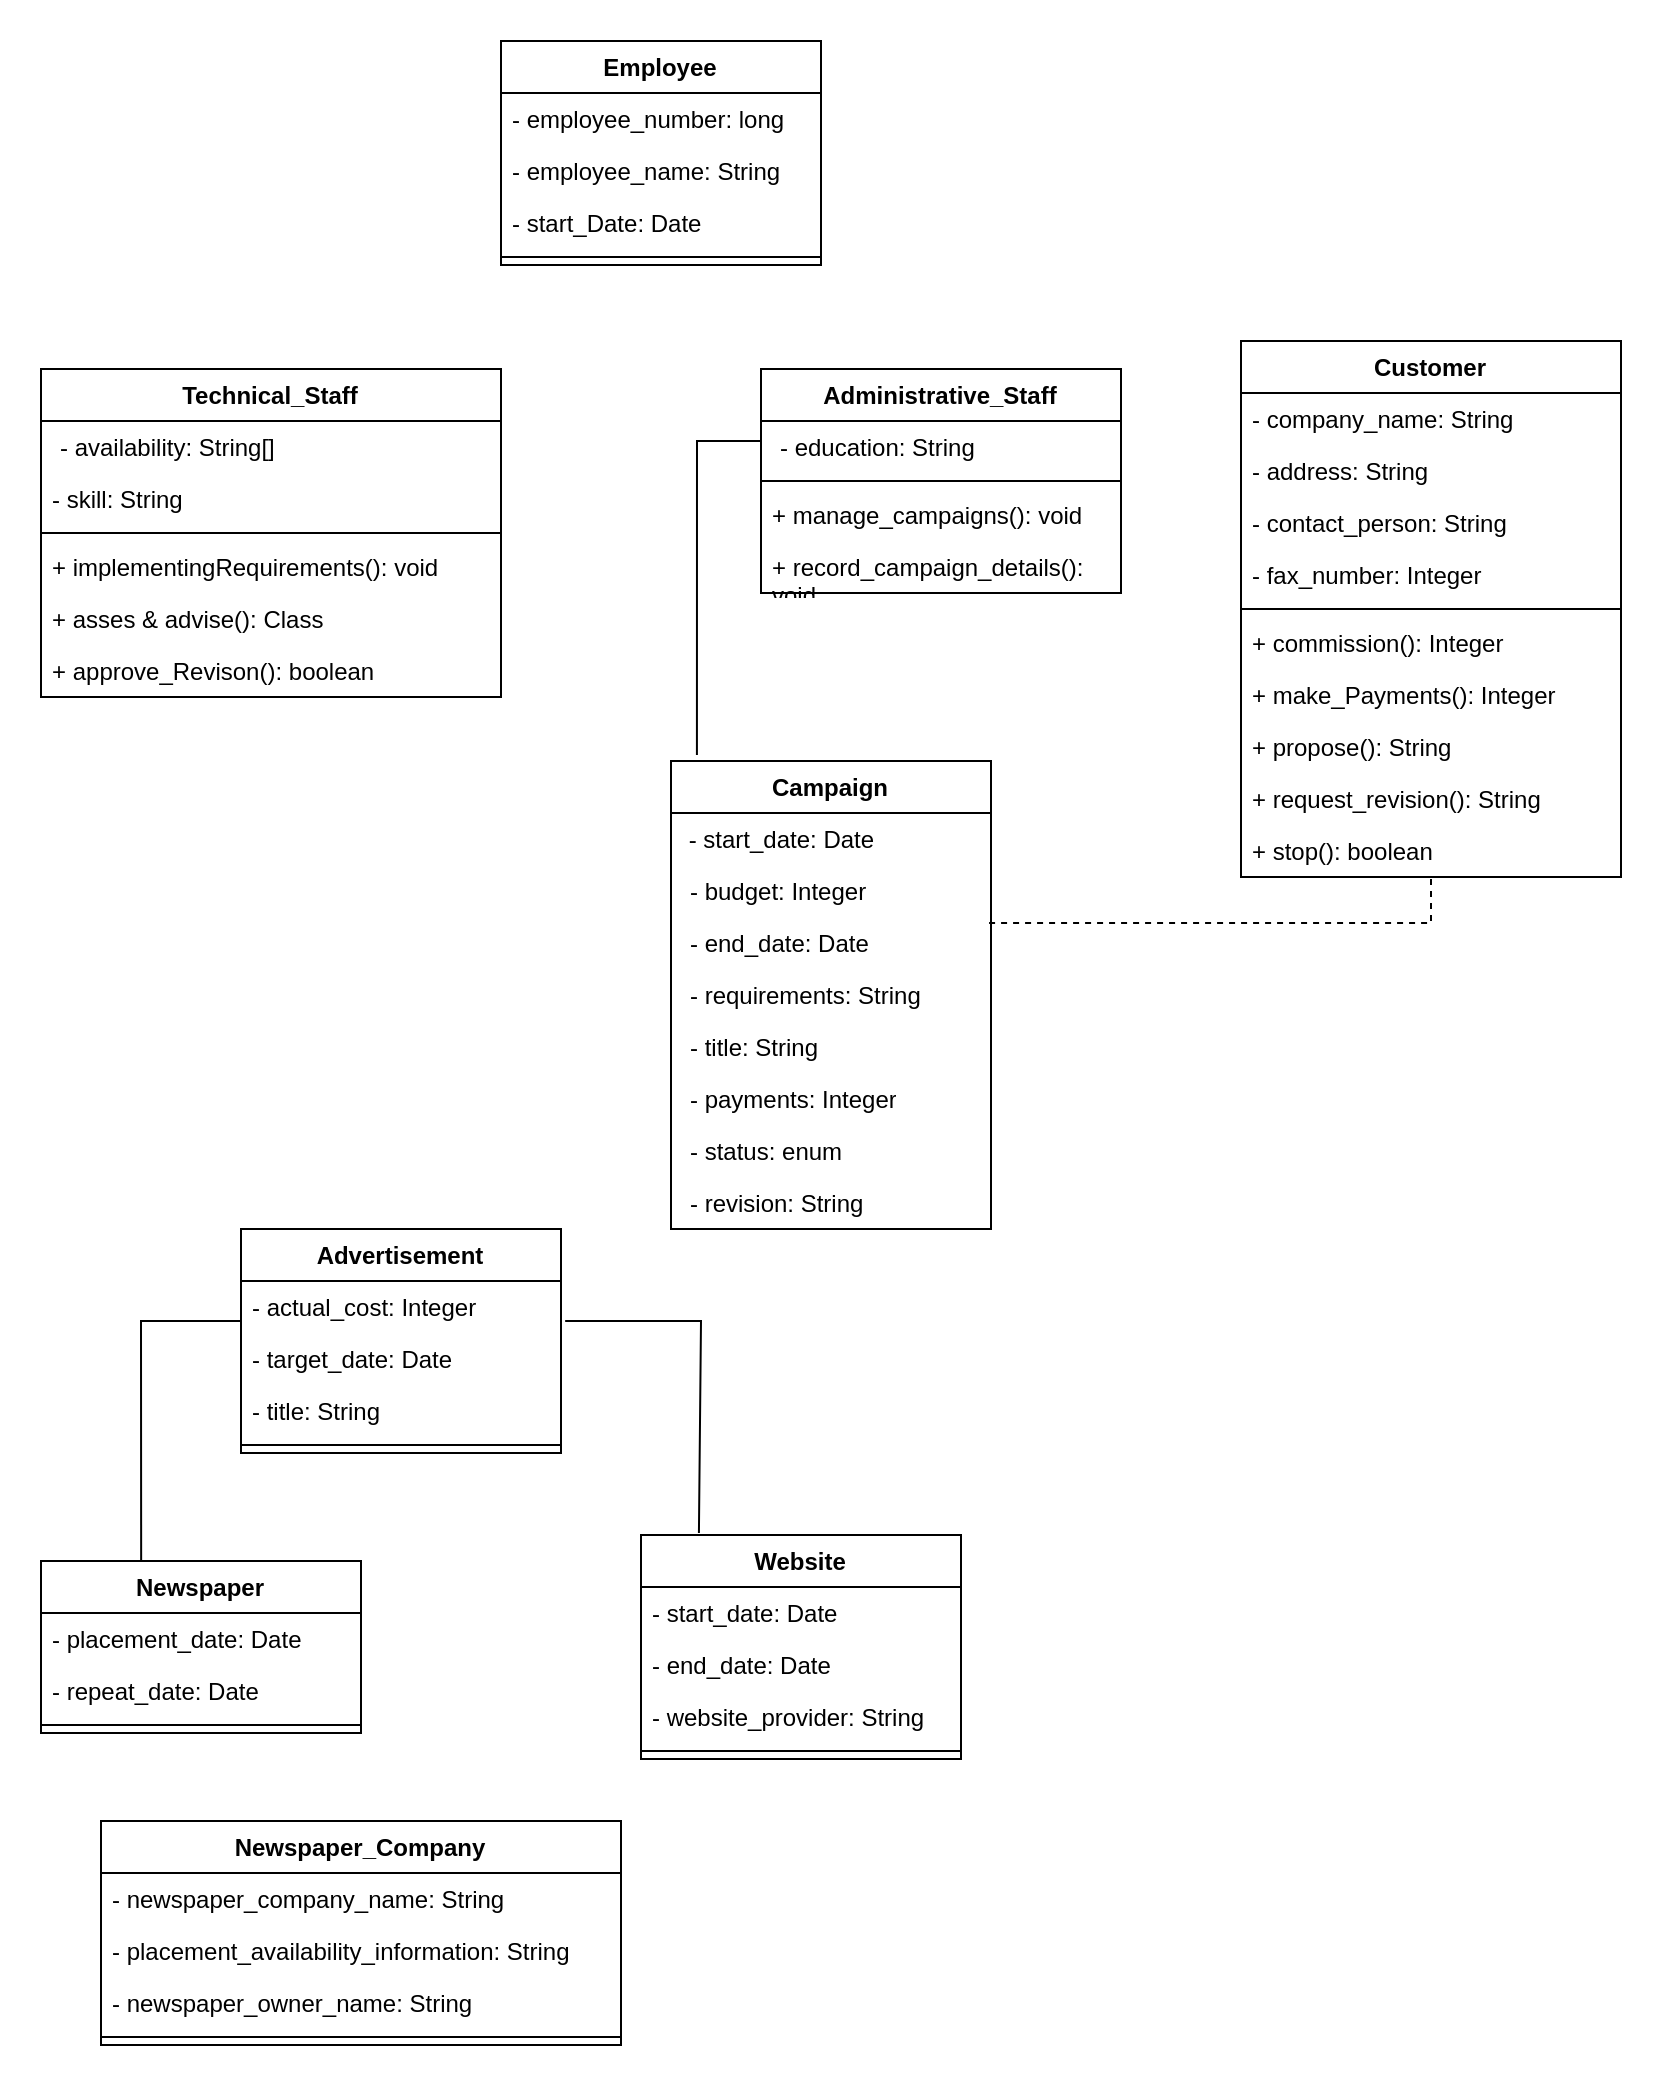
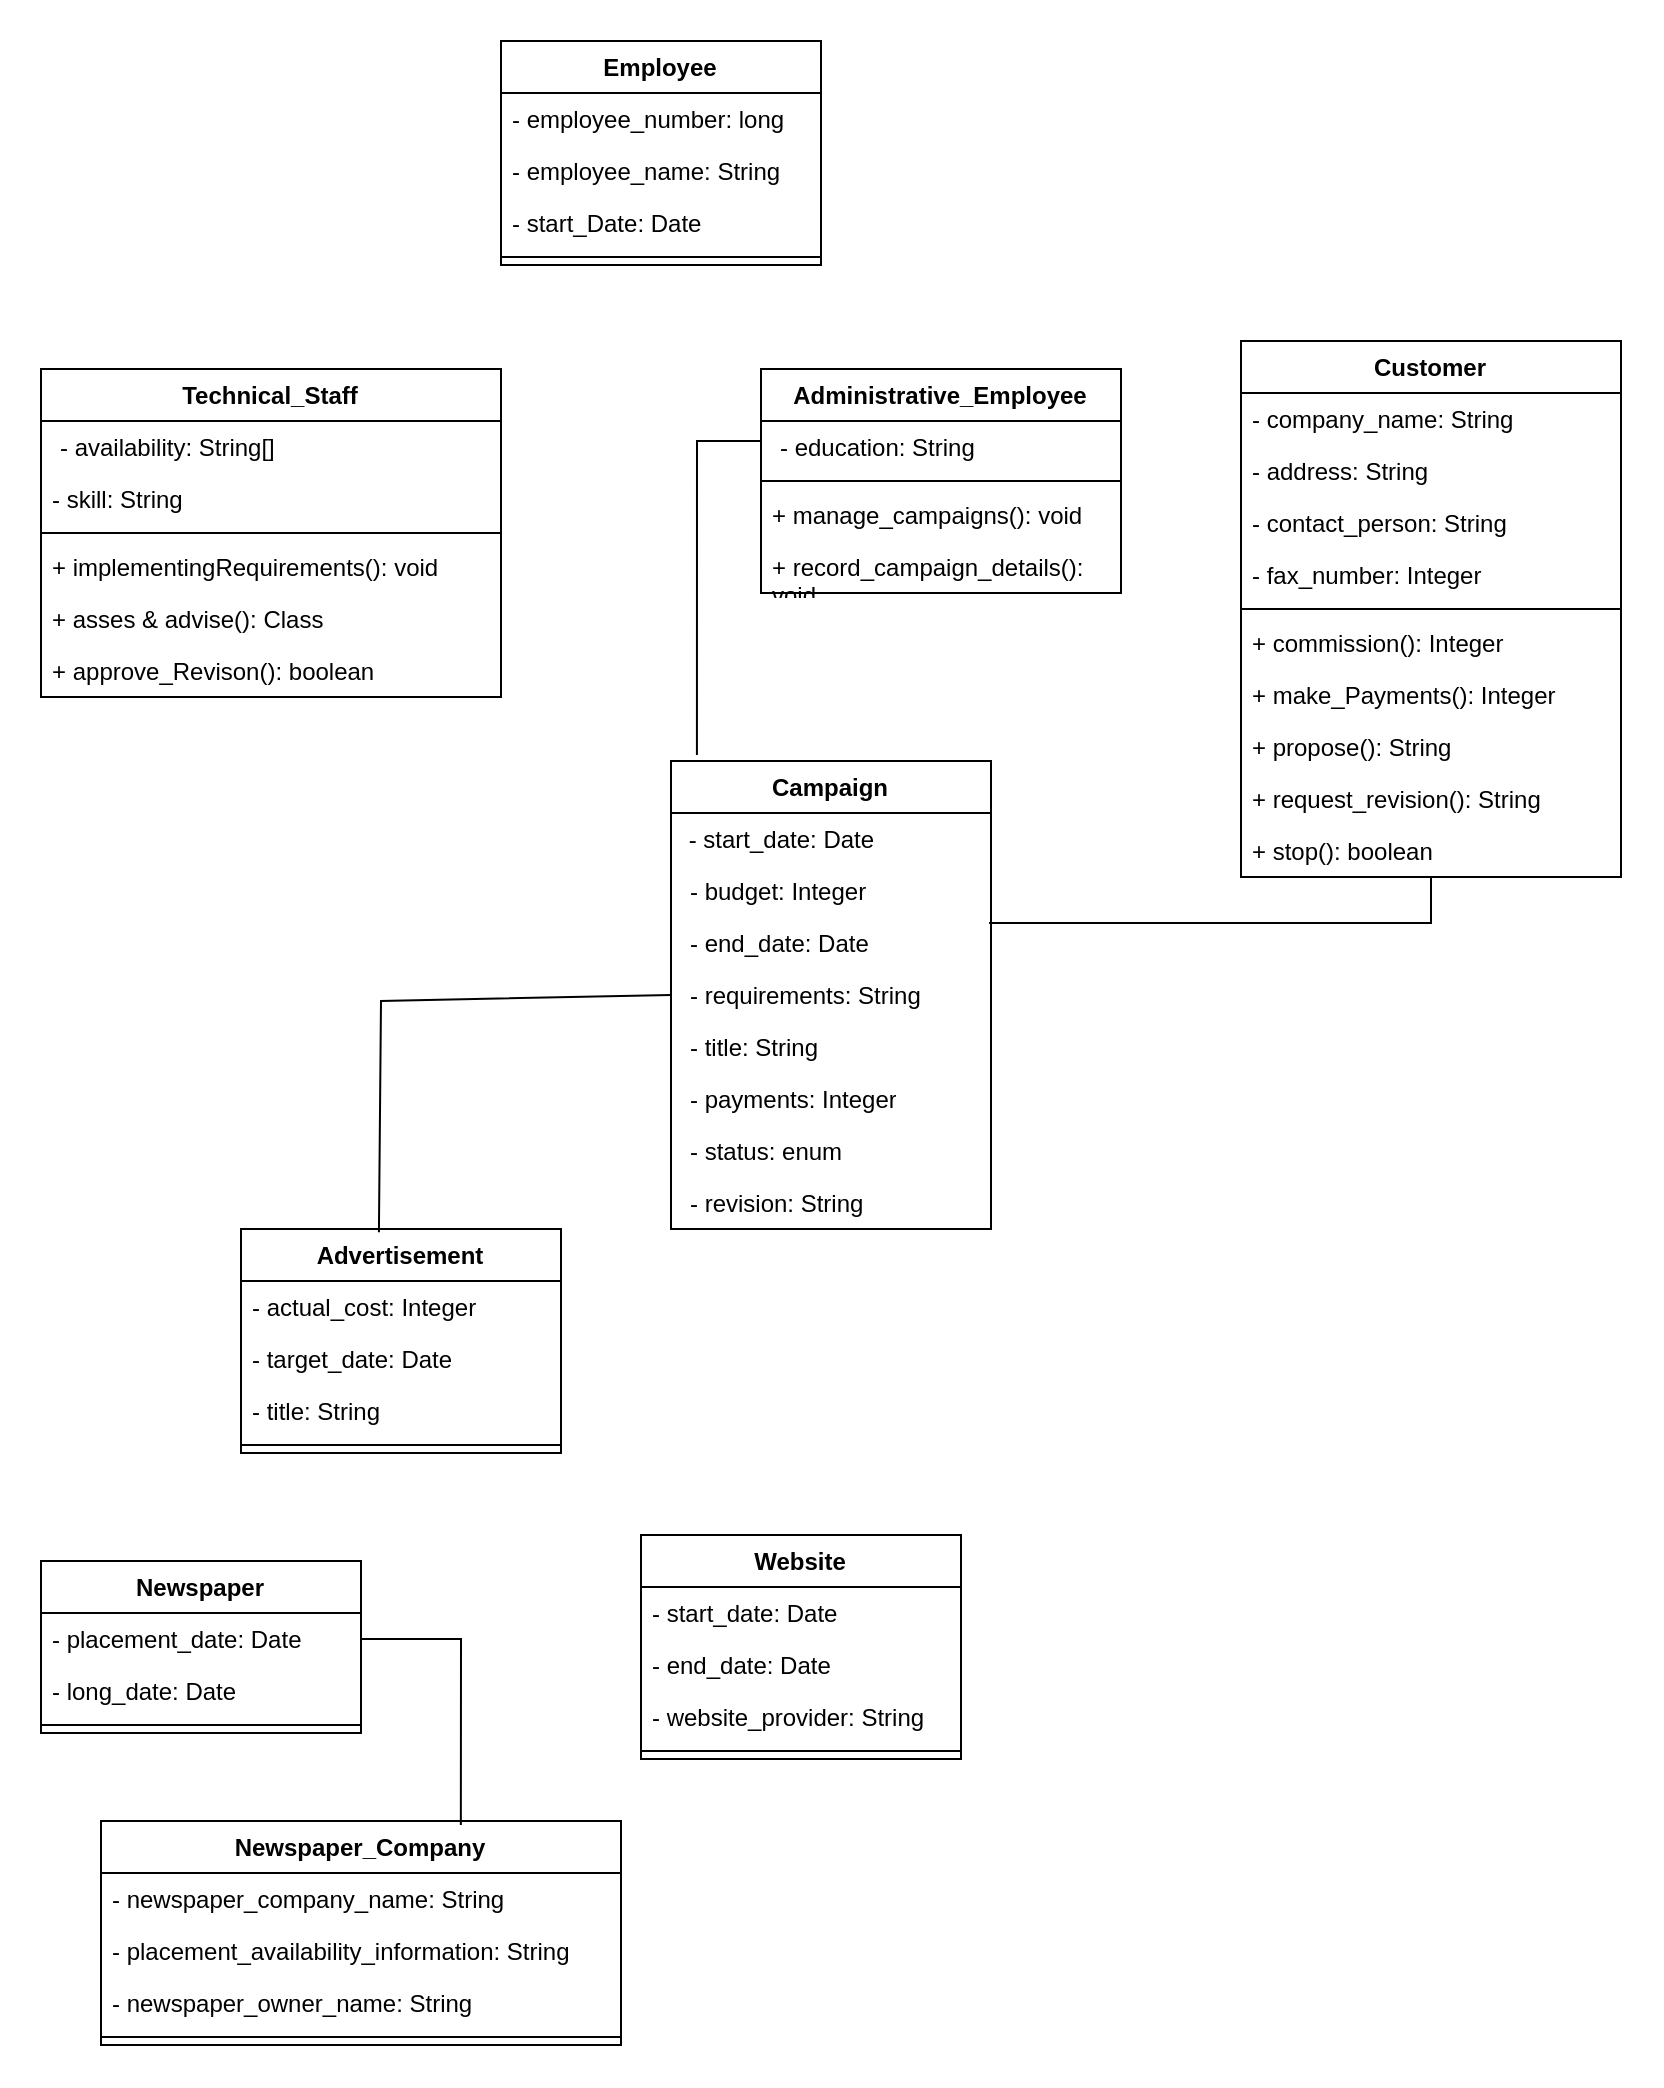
(941, 397) -> (941, 397)
(1233, 923) -> (1233, 923)
none -> (409, 1000)
(701, 1359) -> none
(141, 1393) -> none
none -> (461, 1684)
(171, 1693) -> (155, 1693)
